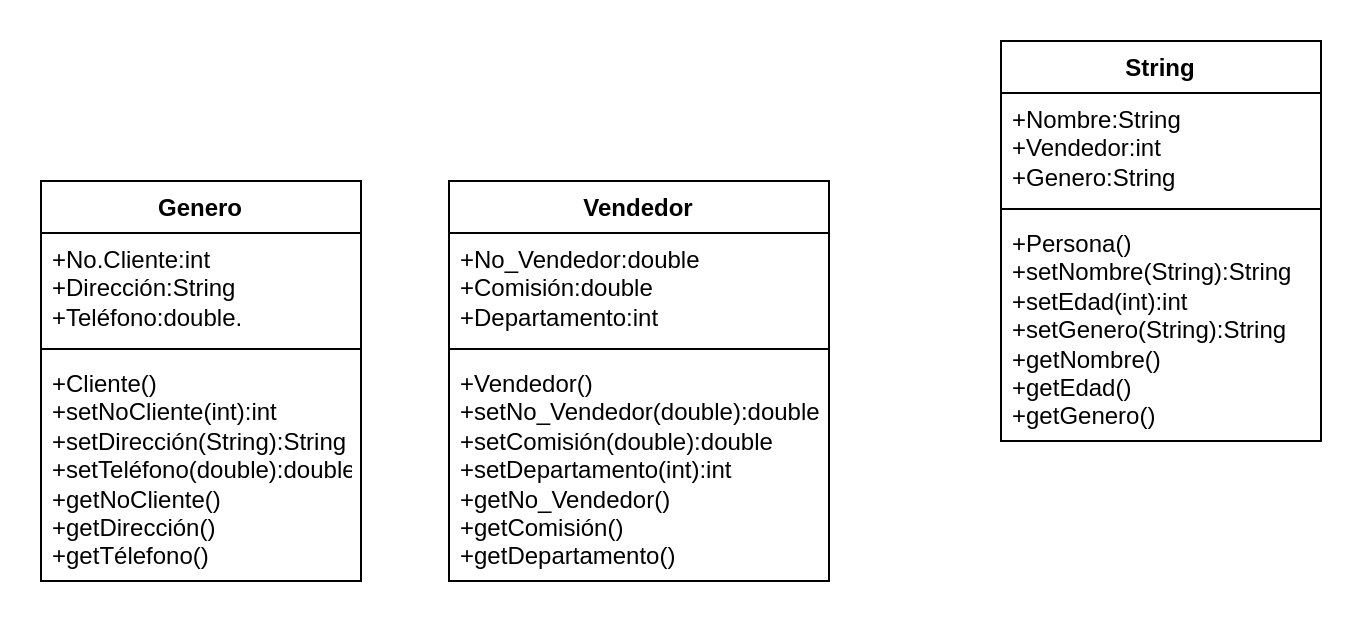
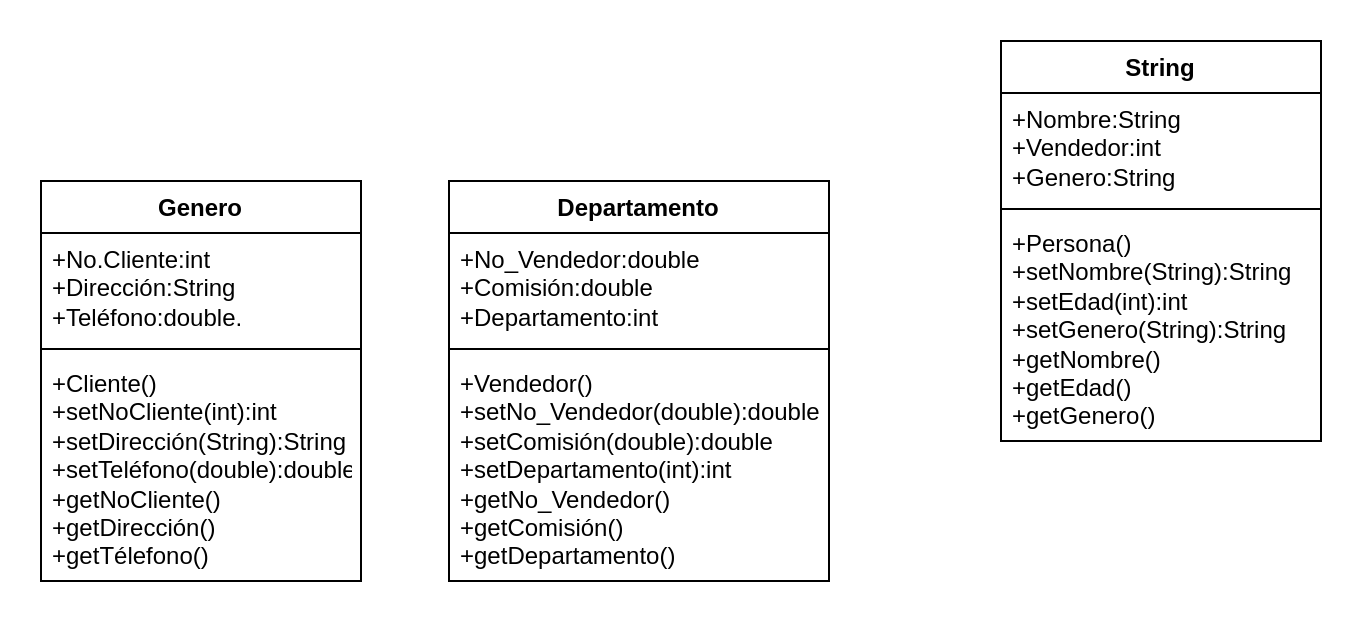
(639, 209) -> (639, 209)
